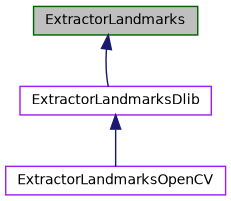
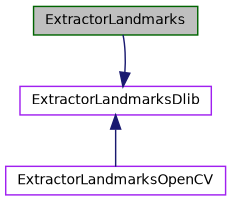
(106, 68) -> (125, 54)
